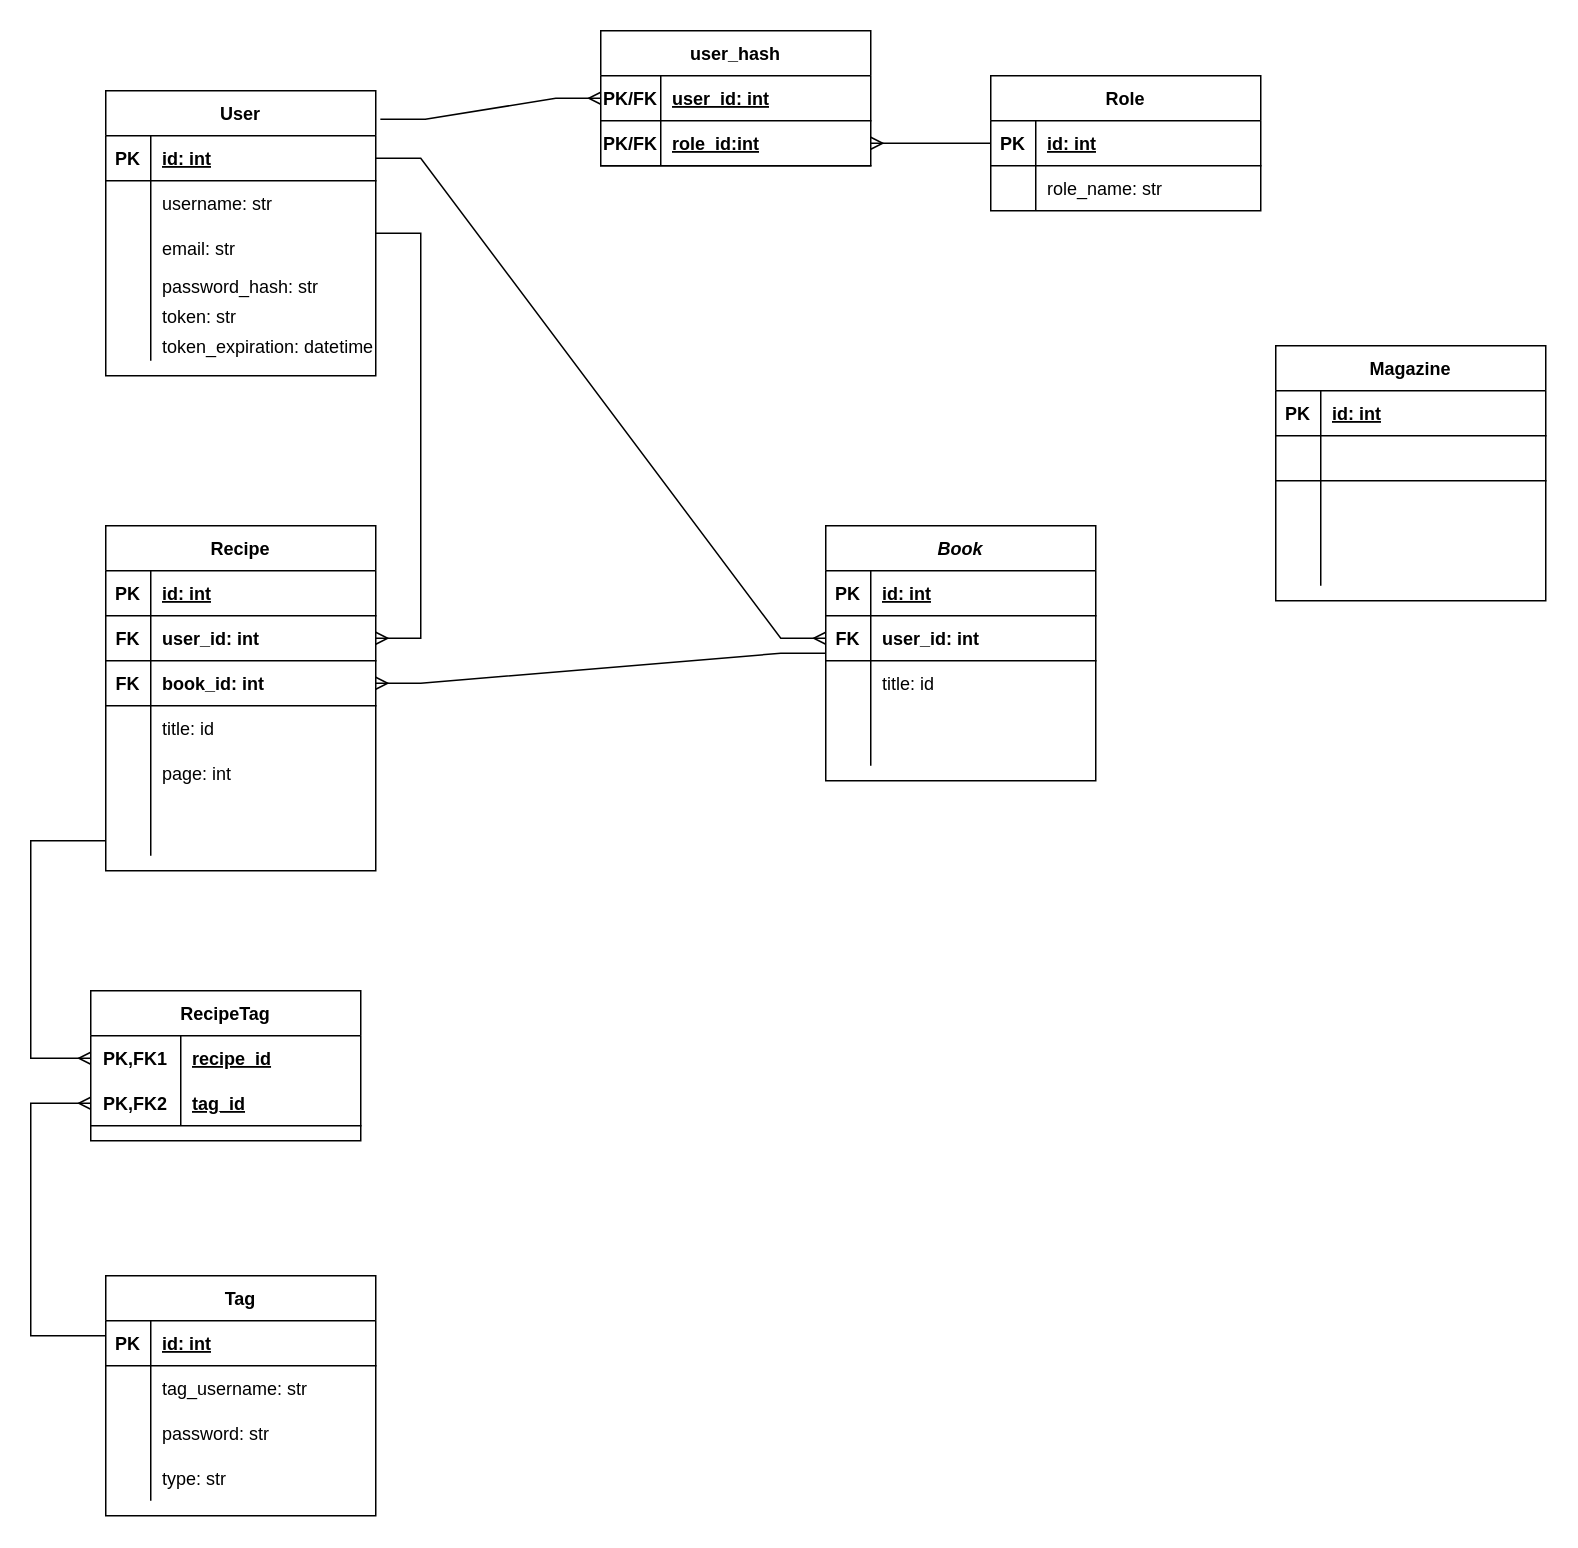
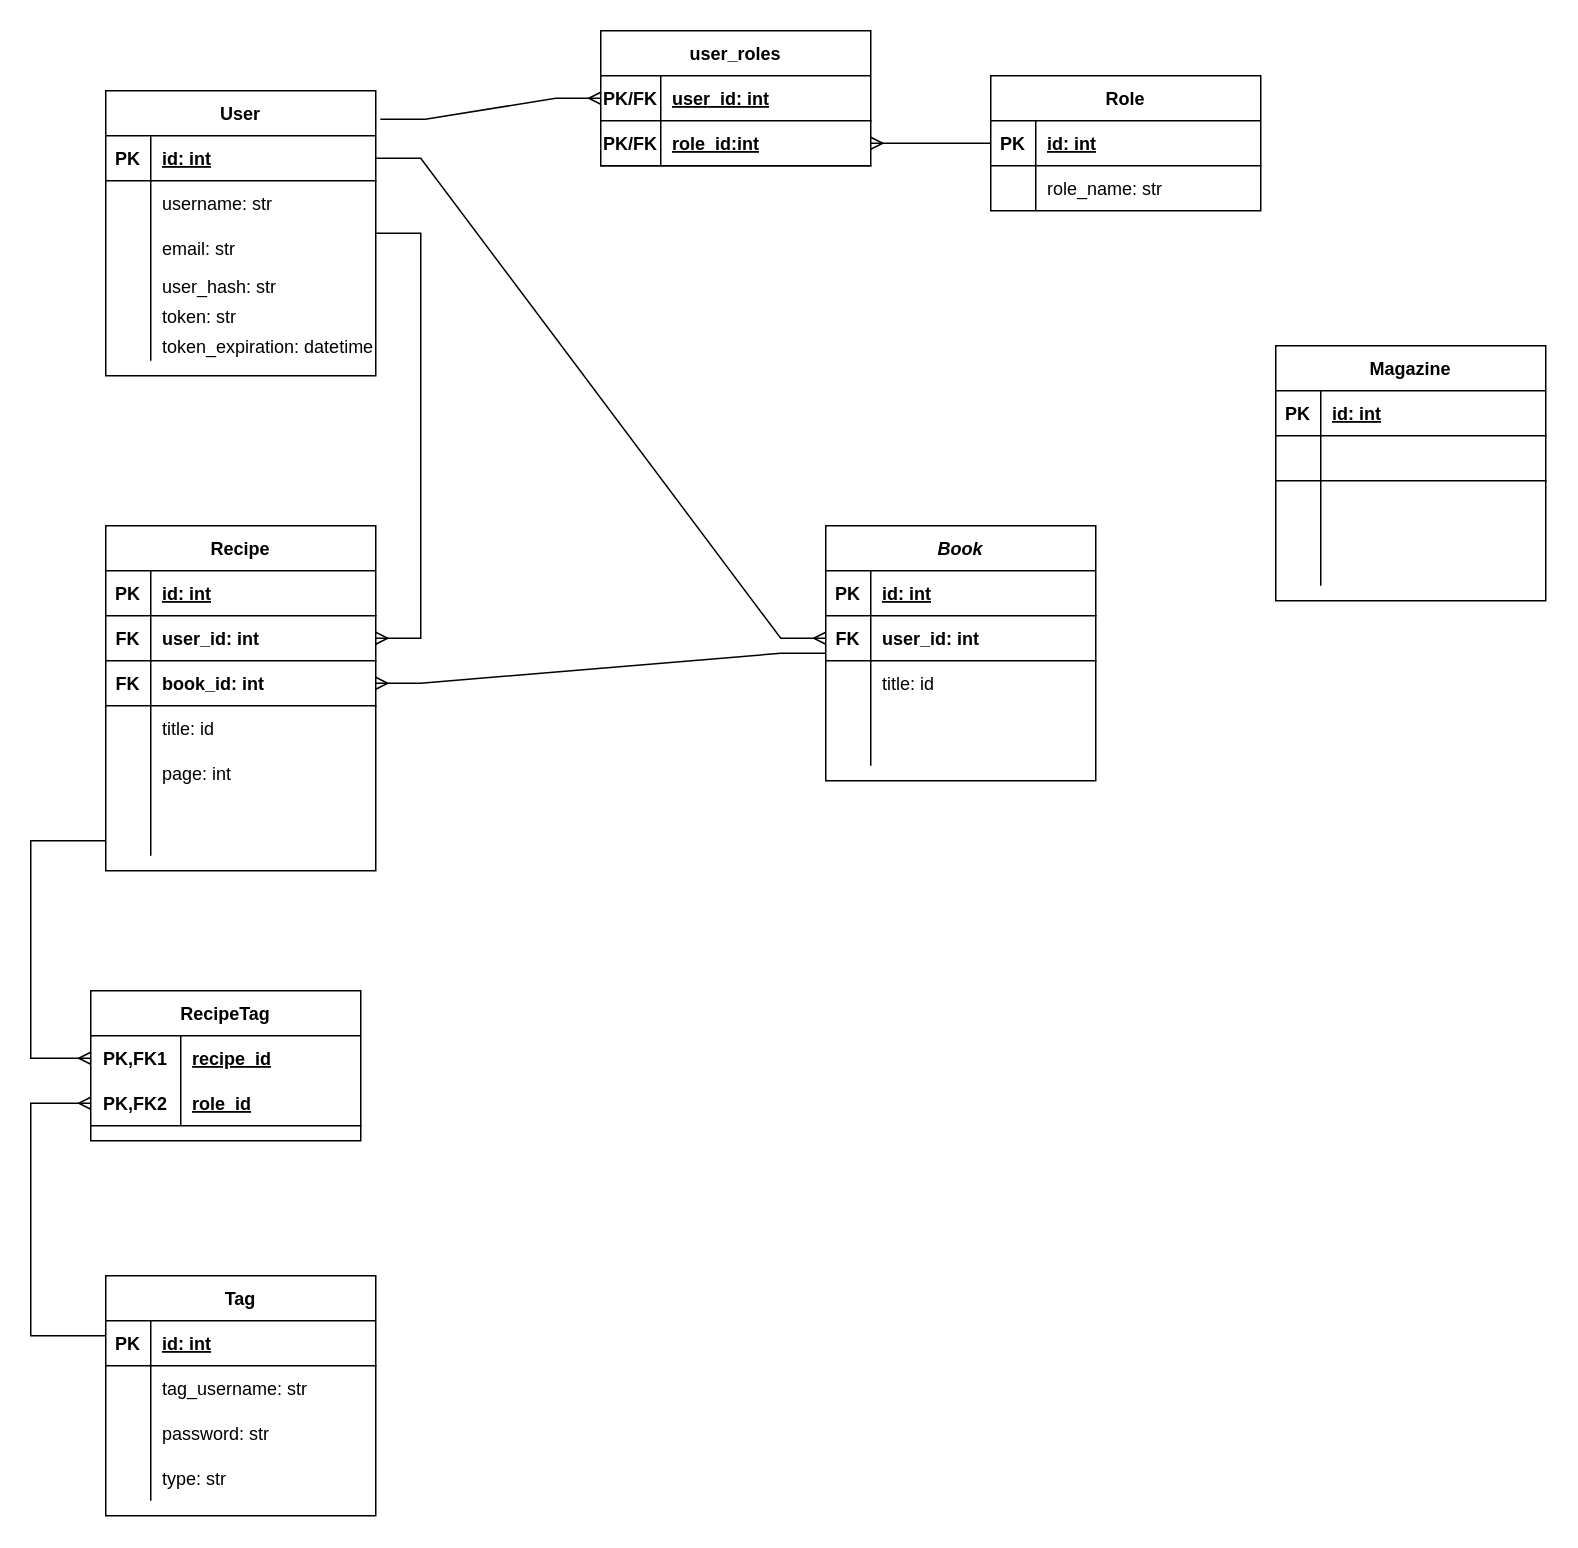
(735, 54) -> (735, 54)
(248, 287) -> (228, 287)
(220, 1104) -> (223, 1104)
